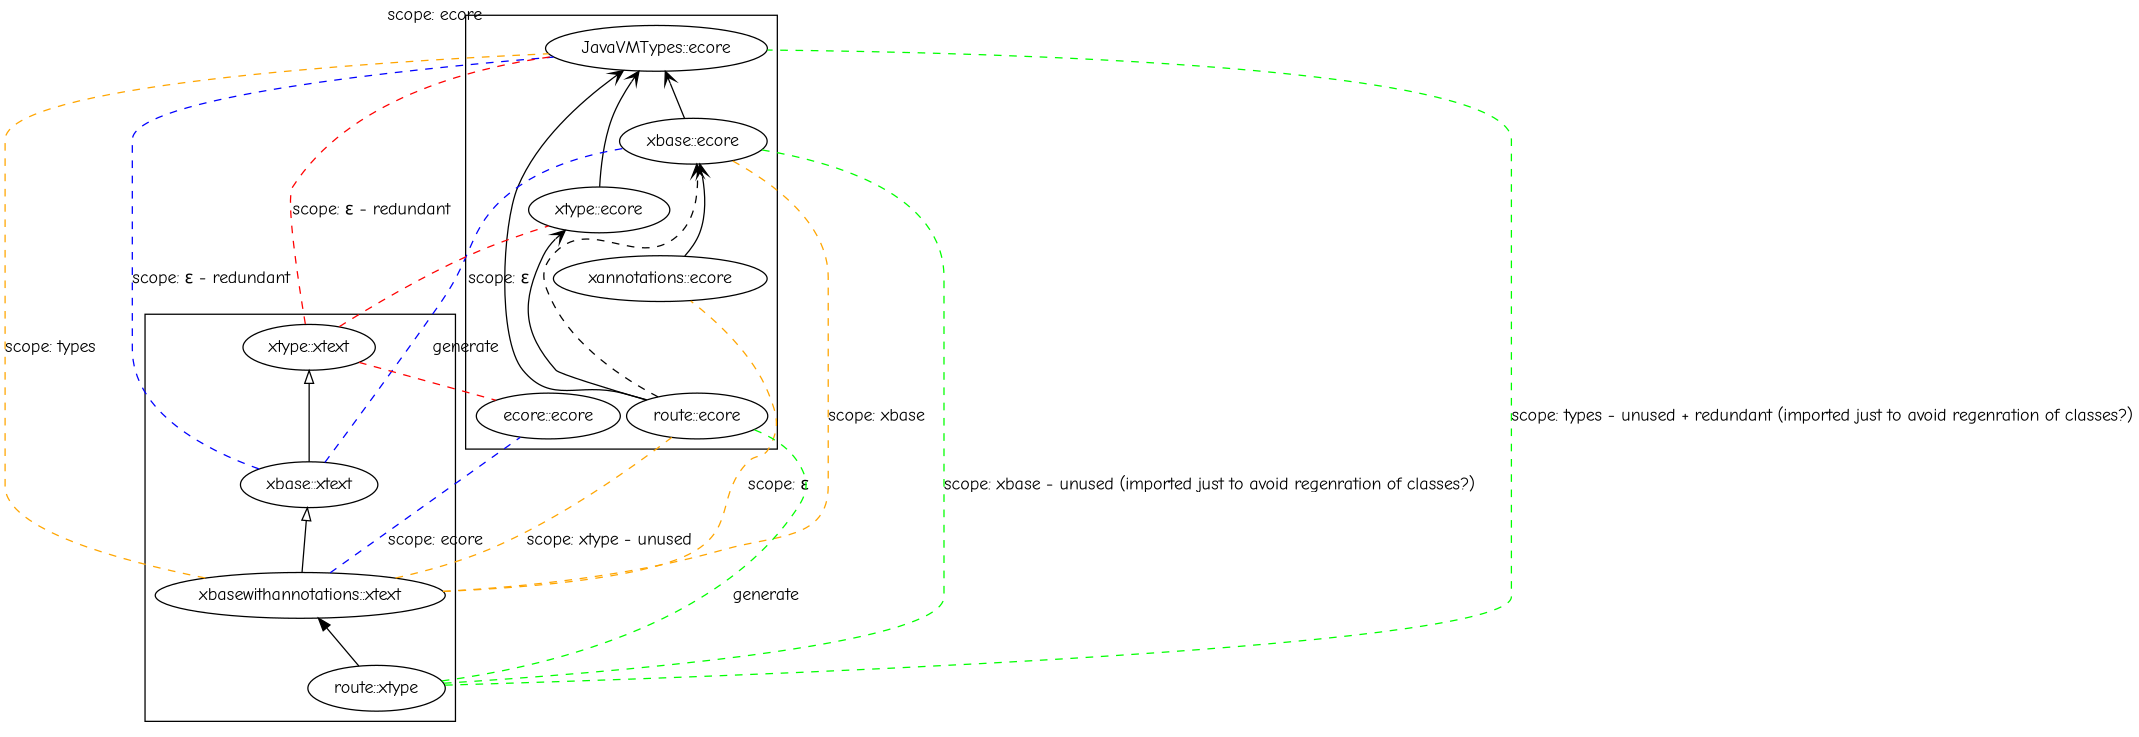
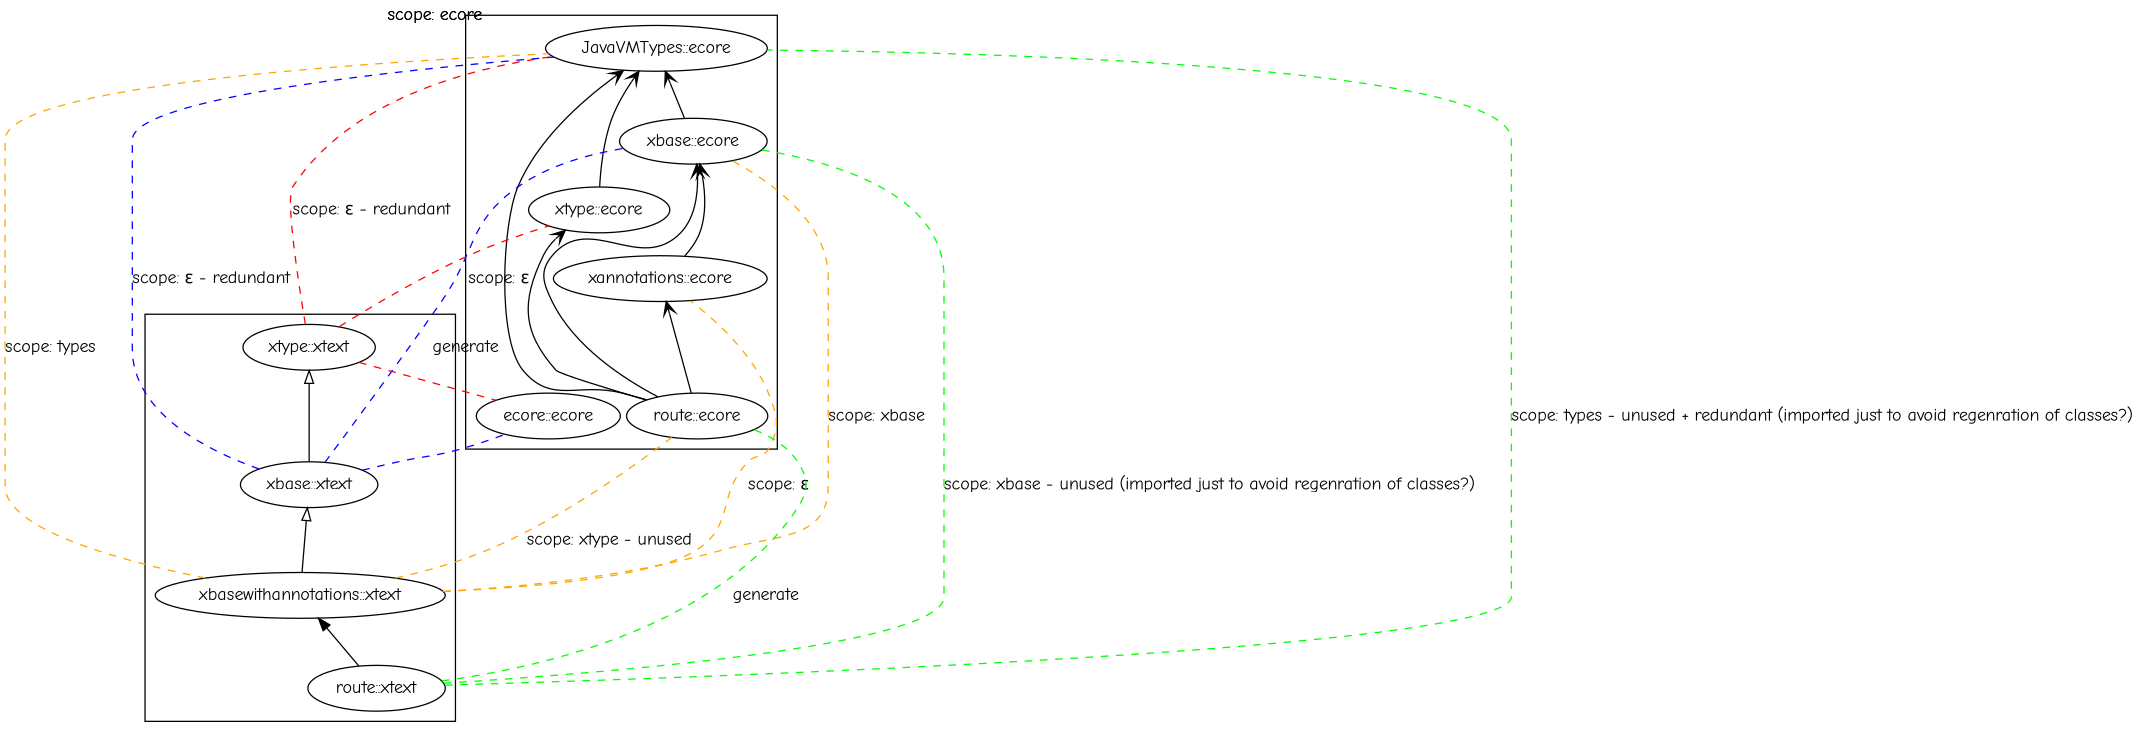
(554, 255) -> (554, 255)
none -> (680, 354)
(425, 505) -> (434, 455)
(377, 688) -> (377, 688)
